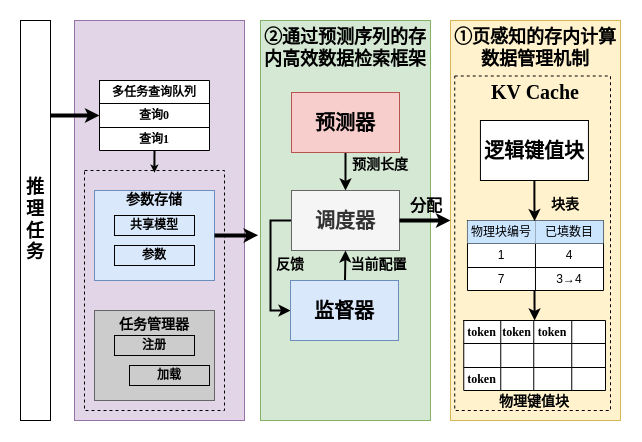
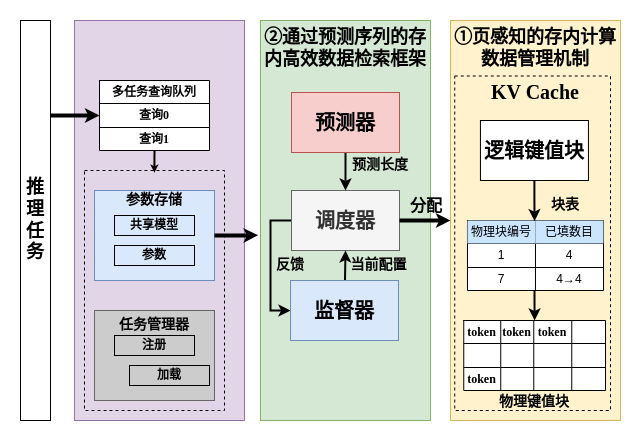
(570, 280) -> (570, 280)
